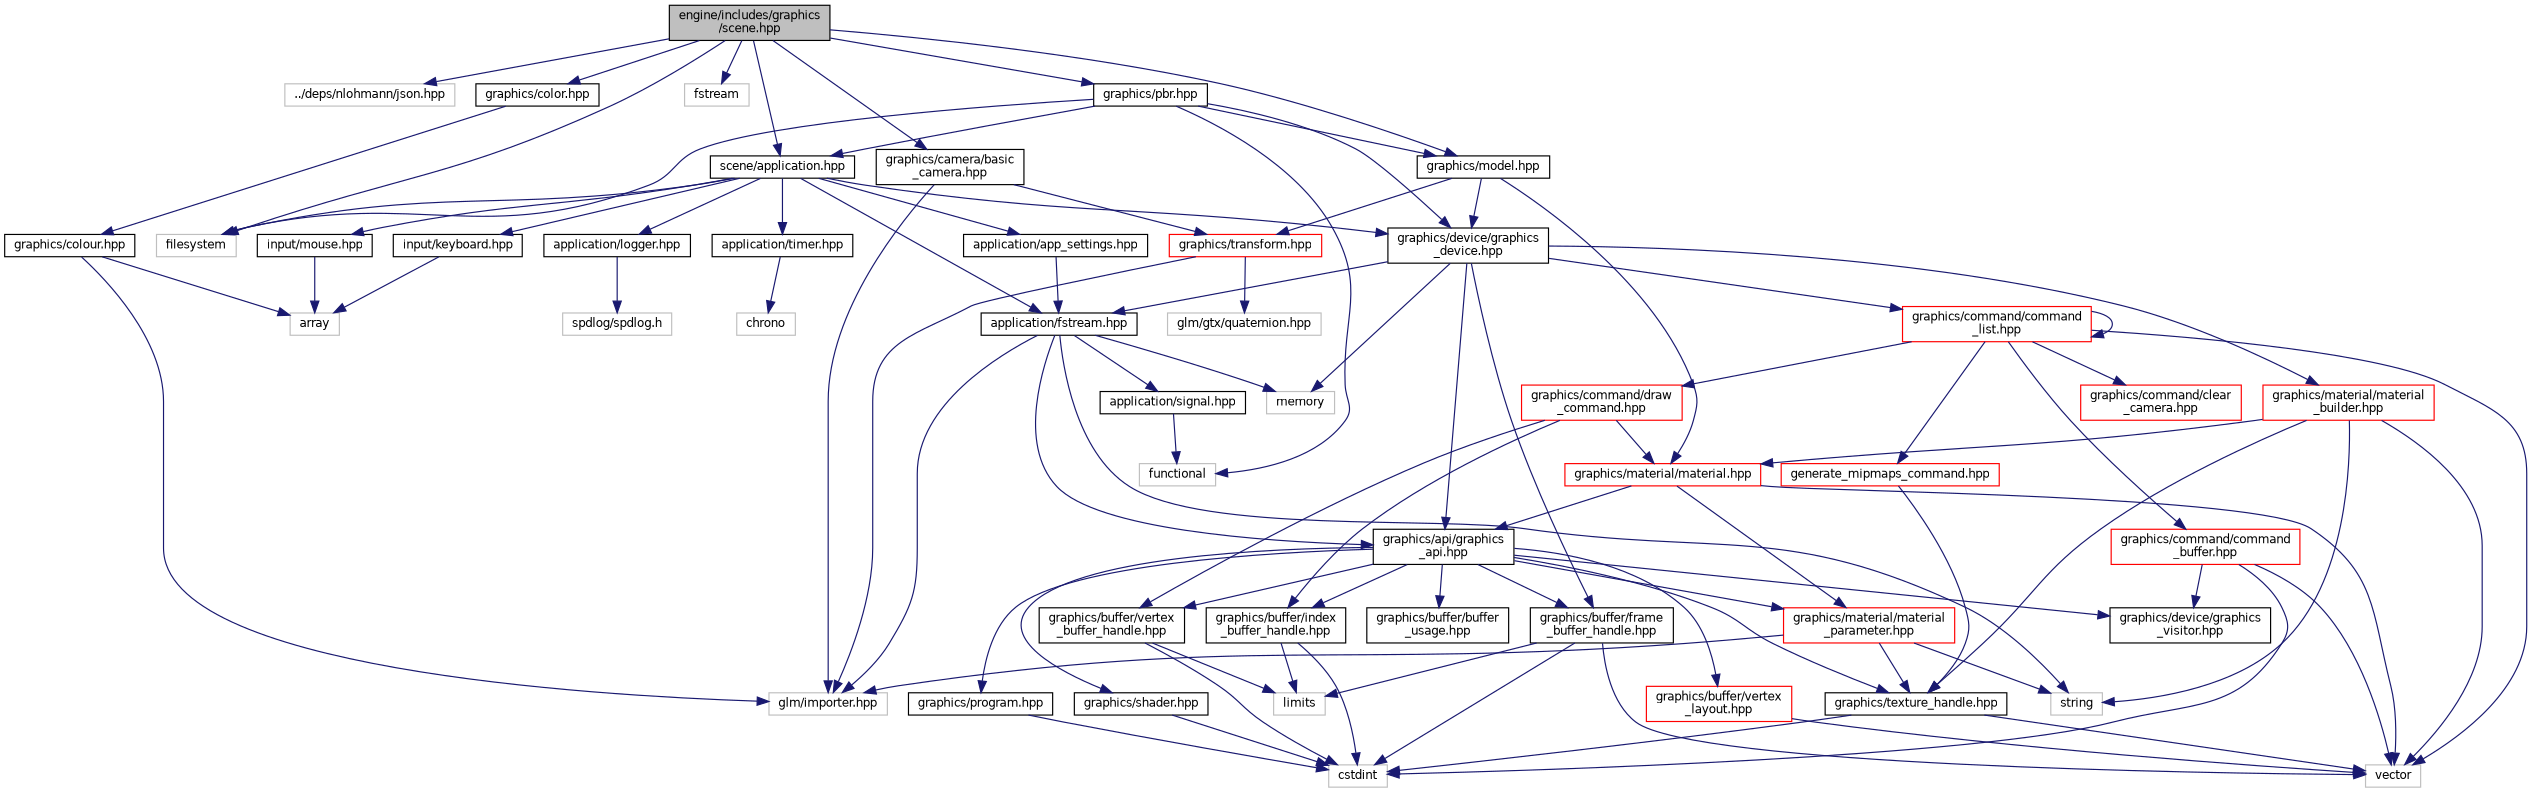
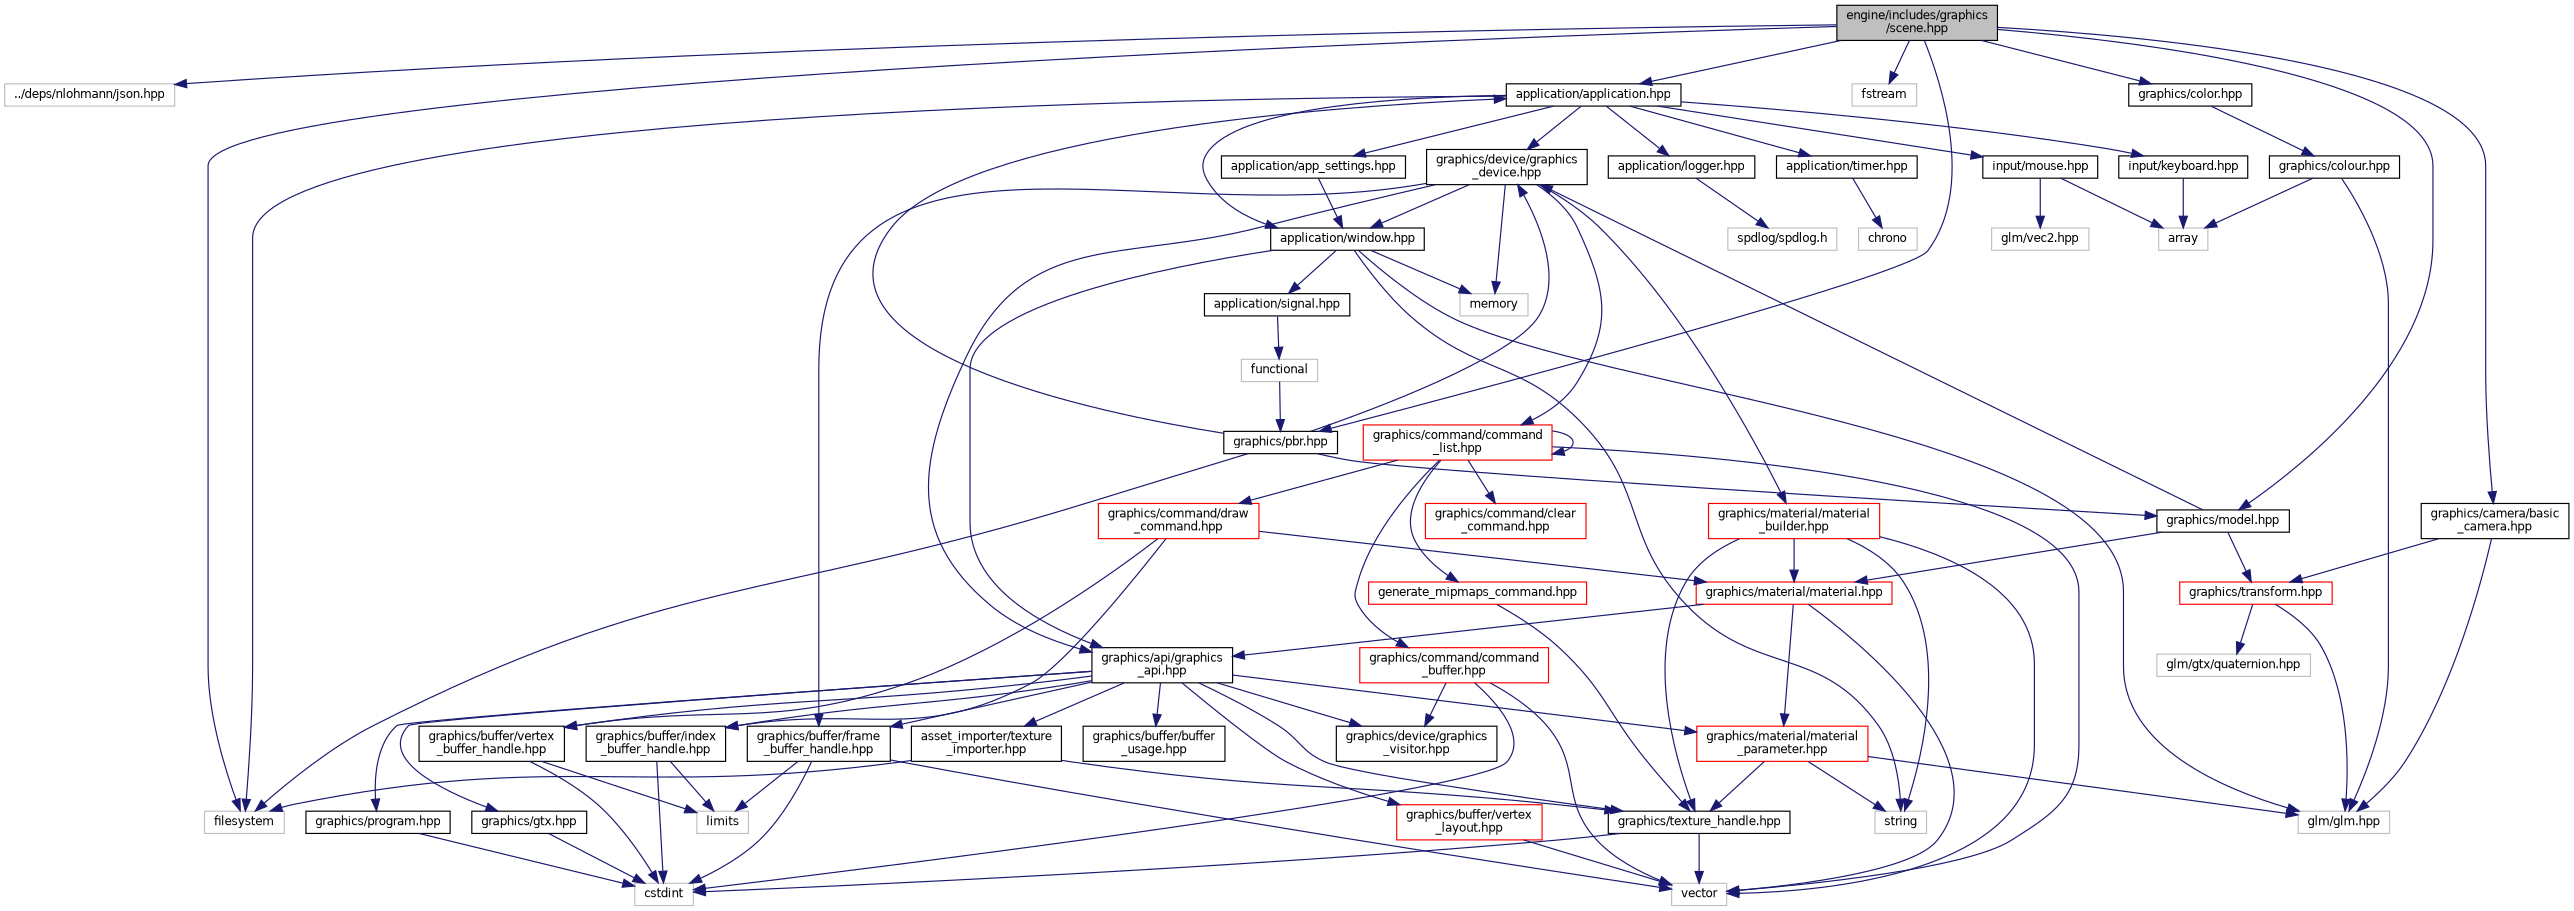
(782, 167) -> (1594, 95)
none -> (2040, 239)
(1351, 289) -> (1280, 401)
(1059, 324) -> (1347, 239)
(2161, 403) -> (1506, 521)
(828, 704) -> (2344, 822)
(1141, 704) -> (529, 822)
none -> (986, 744)
